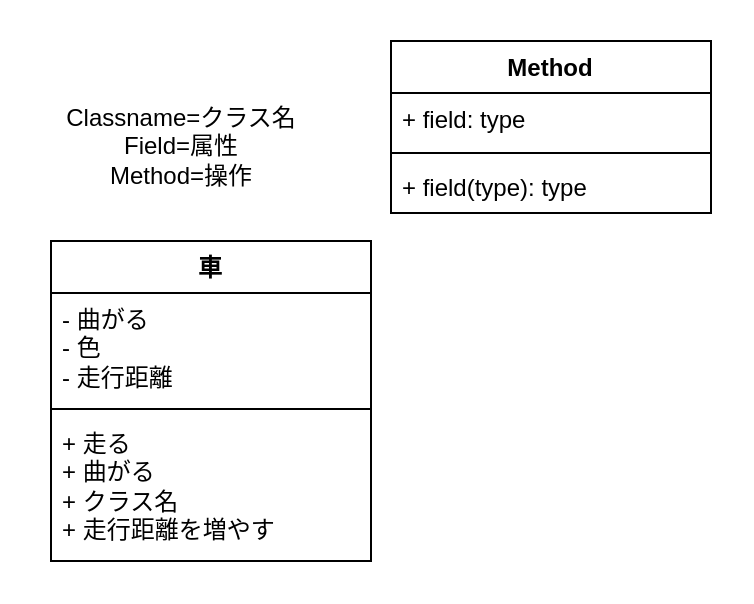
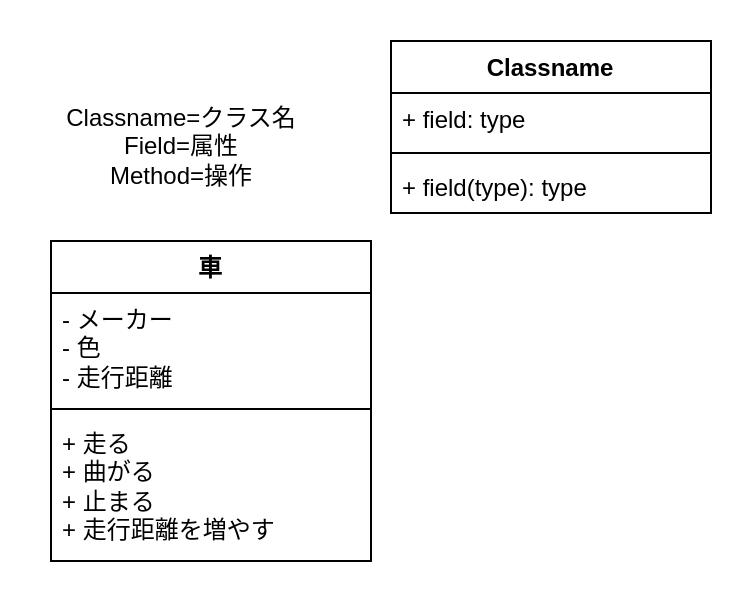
(551, 69) -> (551, 69)
(121, 350) -> (121, 350)
(169, 489) -> (169, 489)
